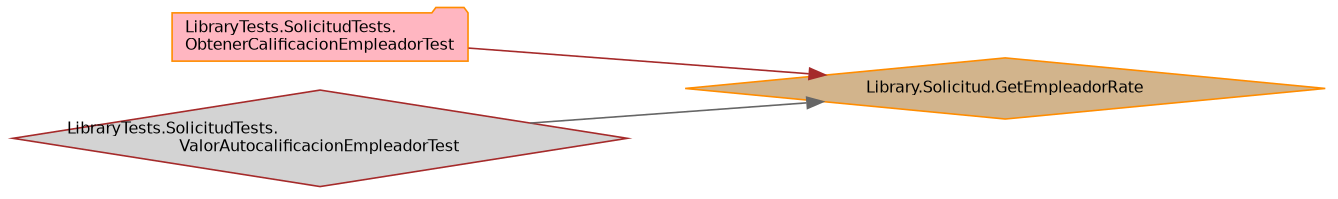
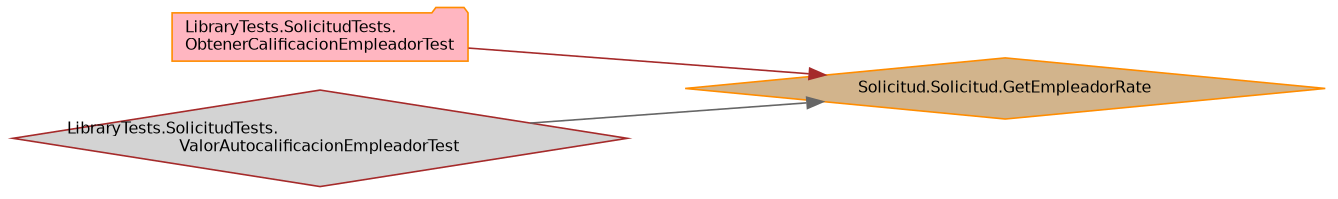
(1005, 88) -> (1005, 88)
